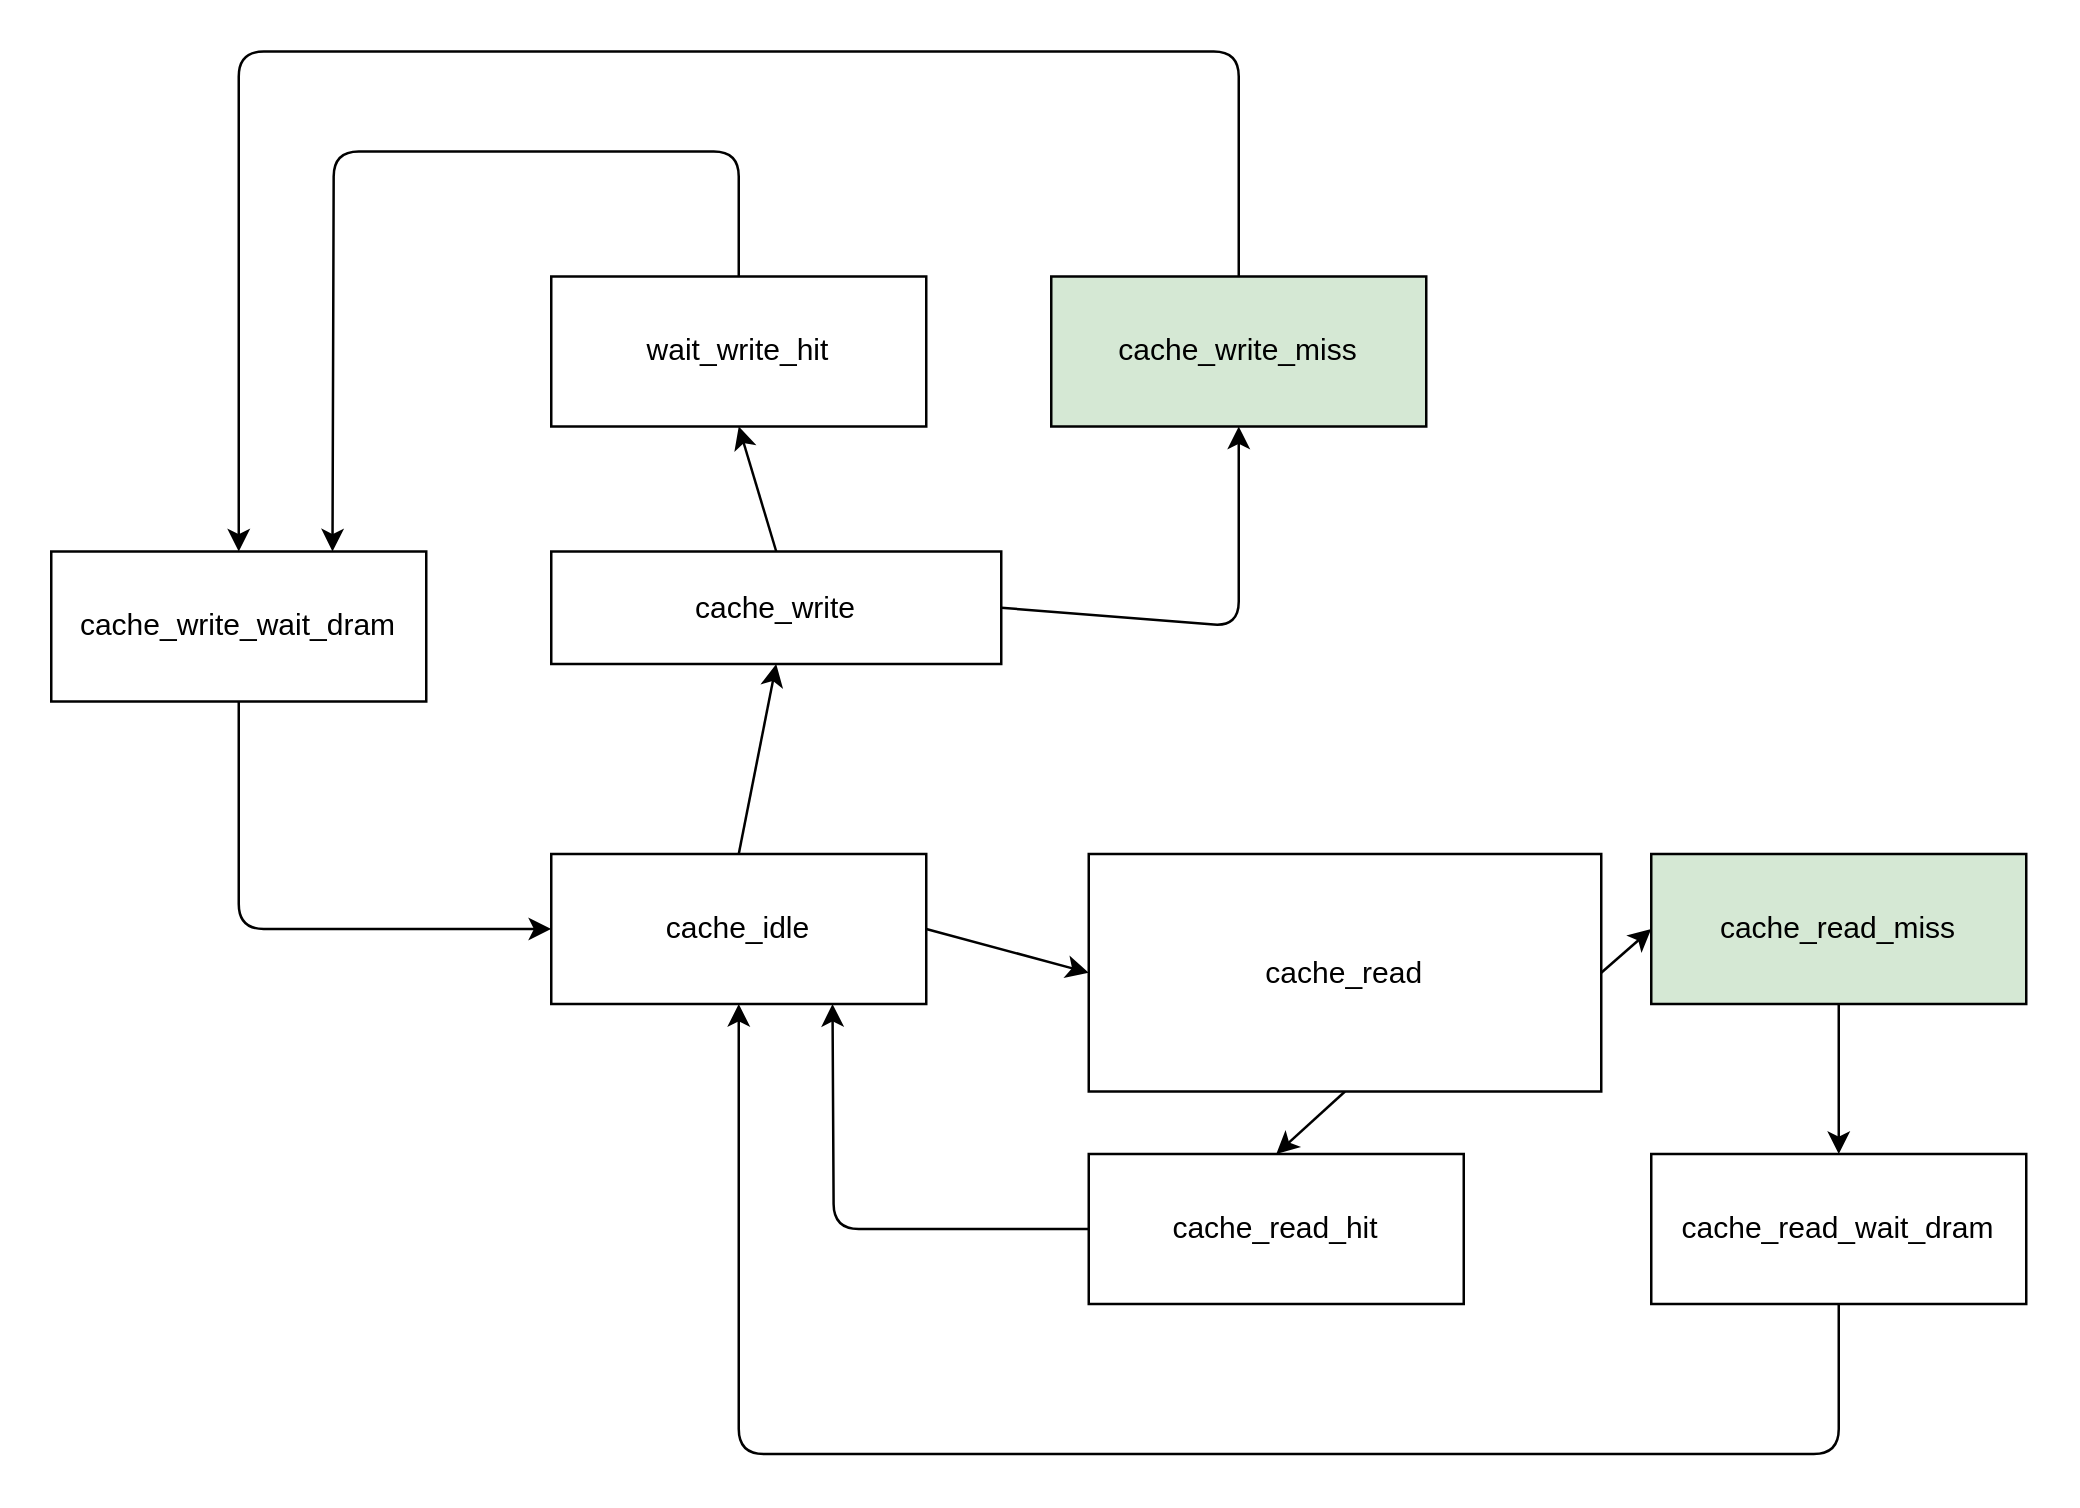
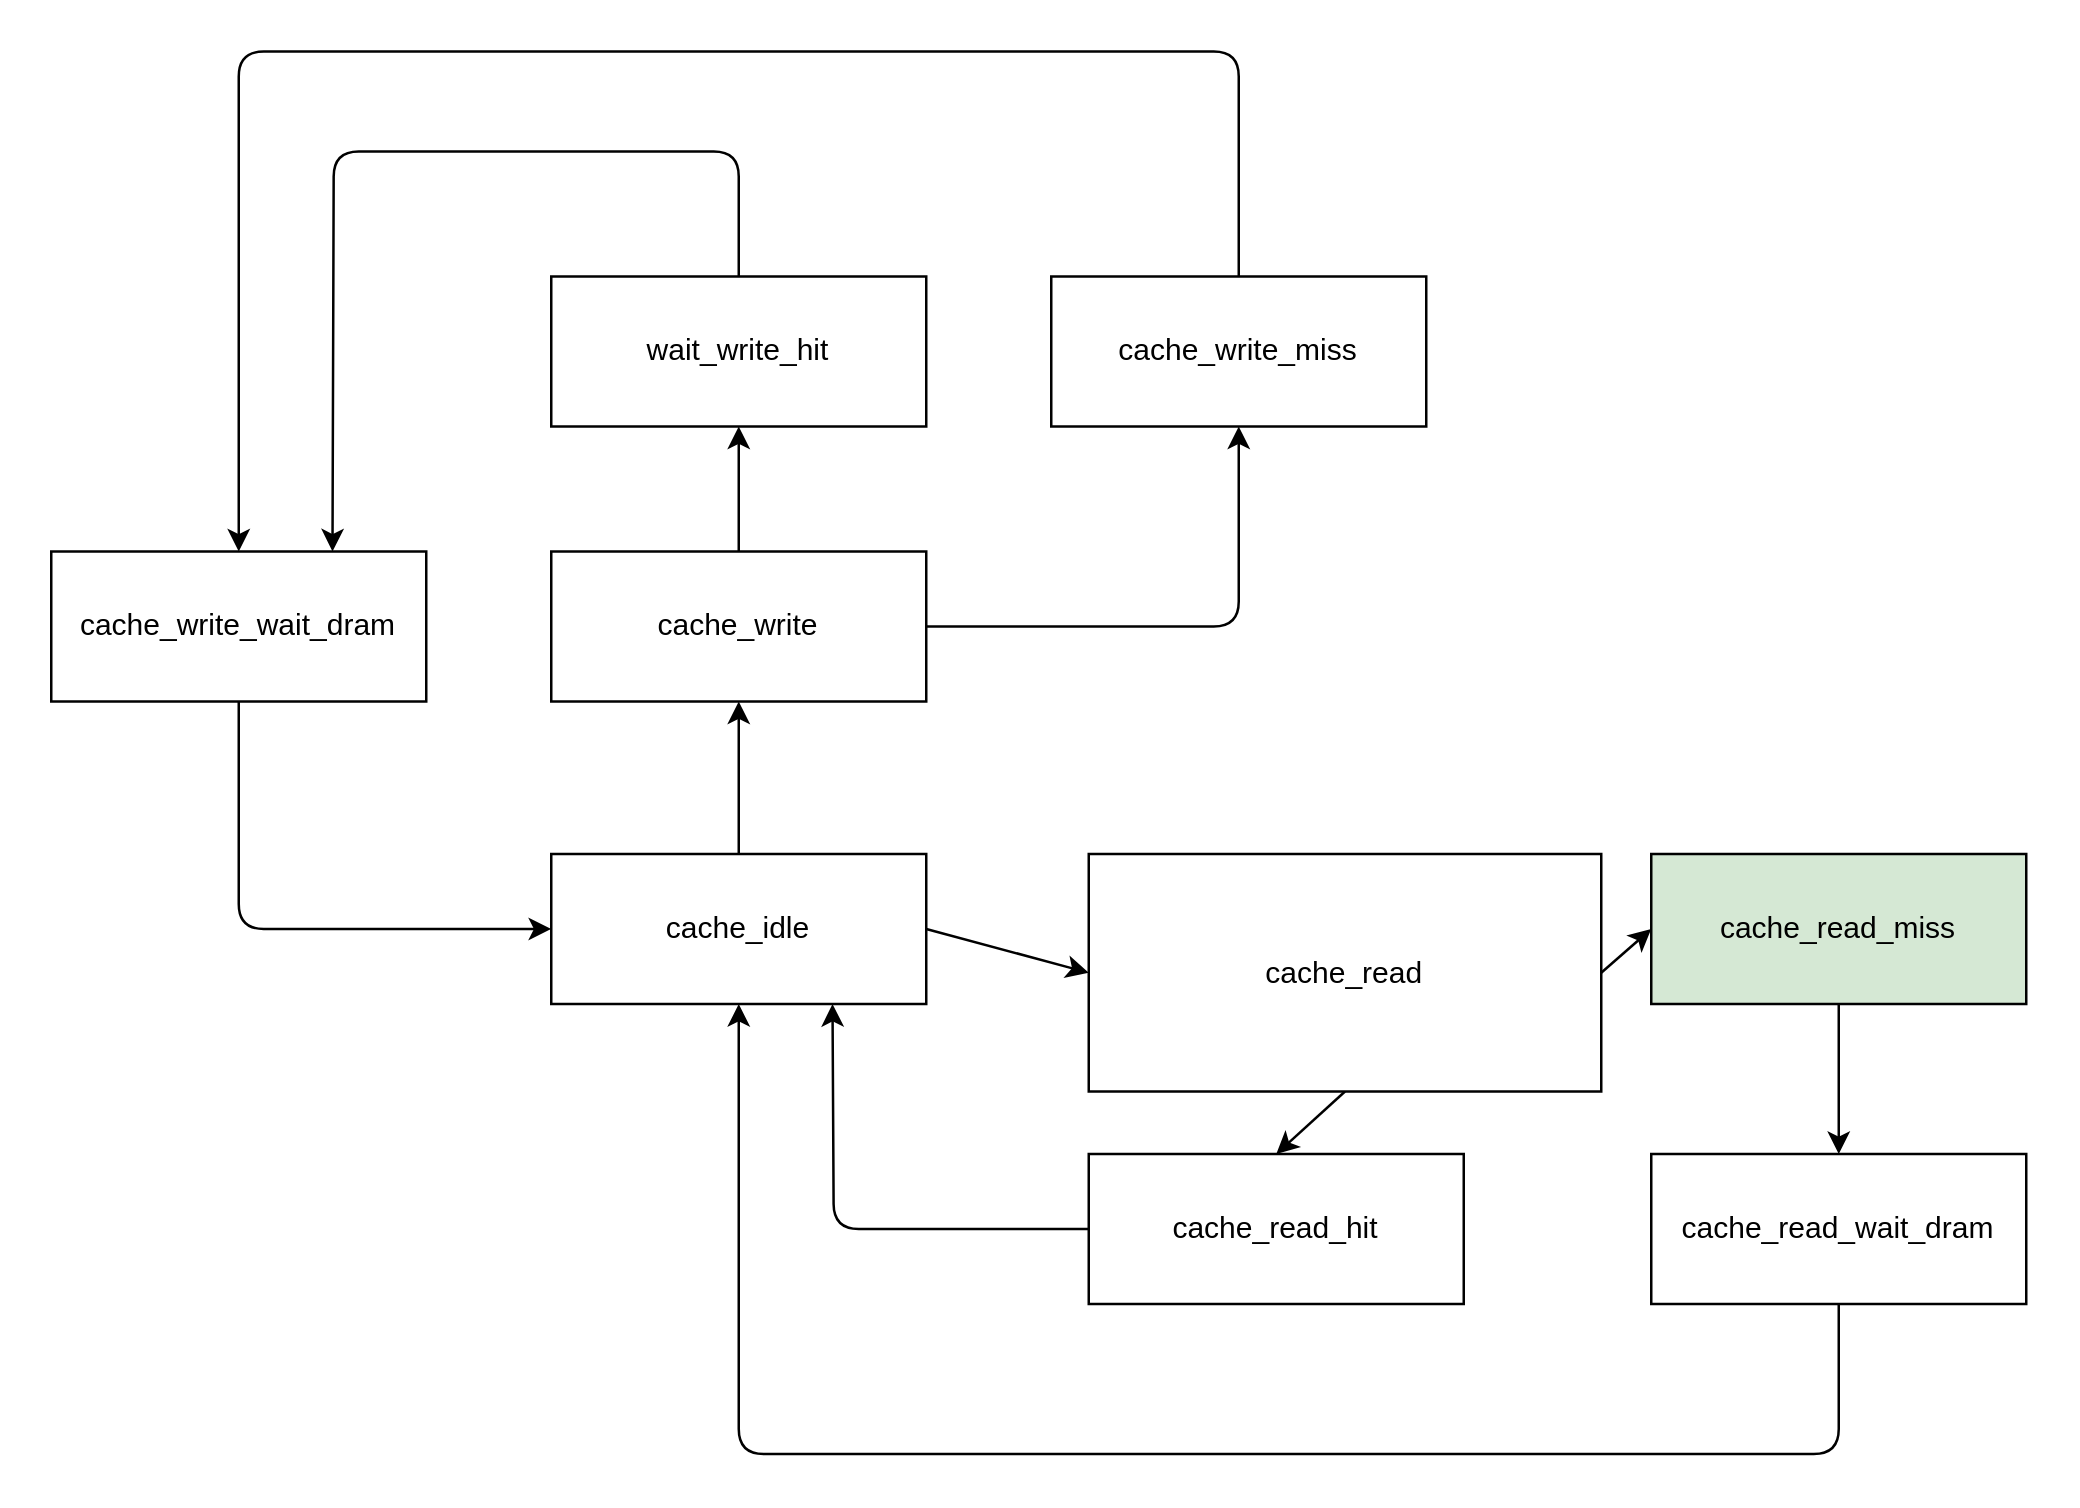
(1239, 351) -> (1239, 351)
(776, 608) -> (739, 626)
